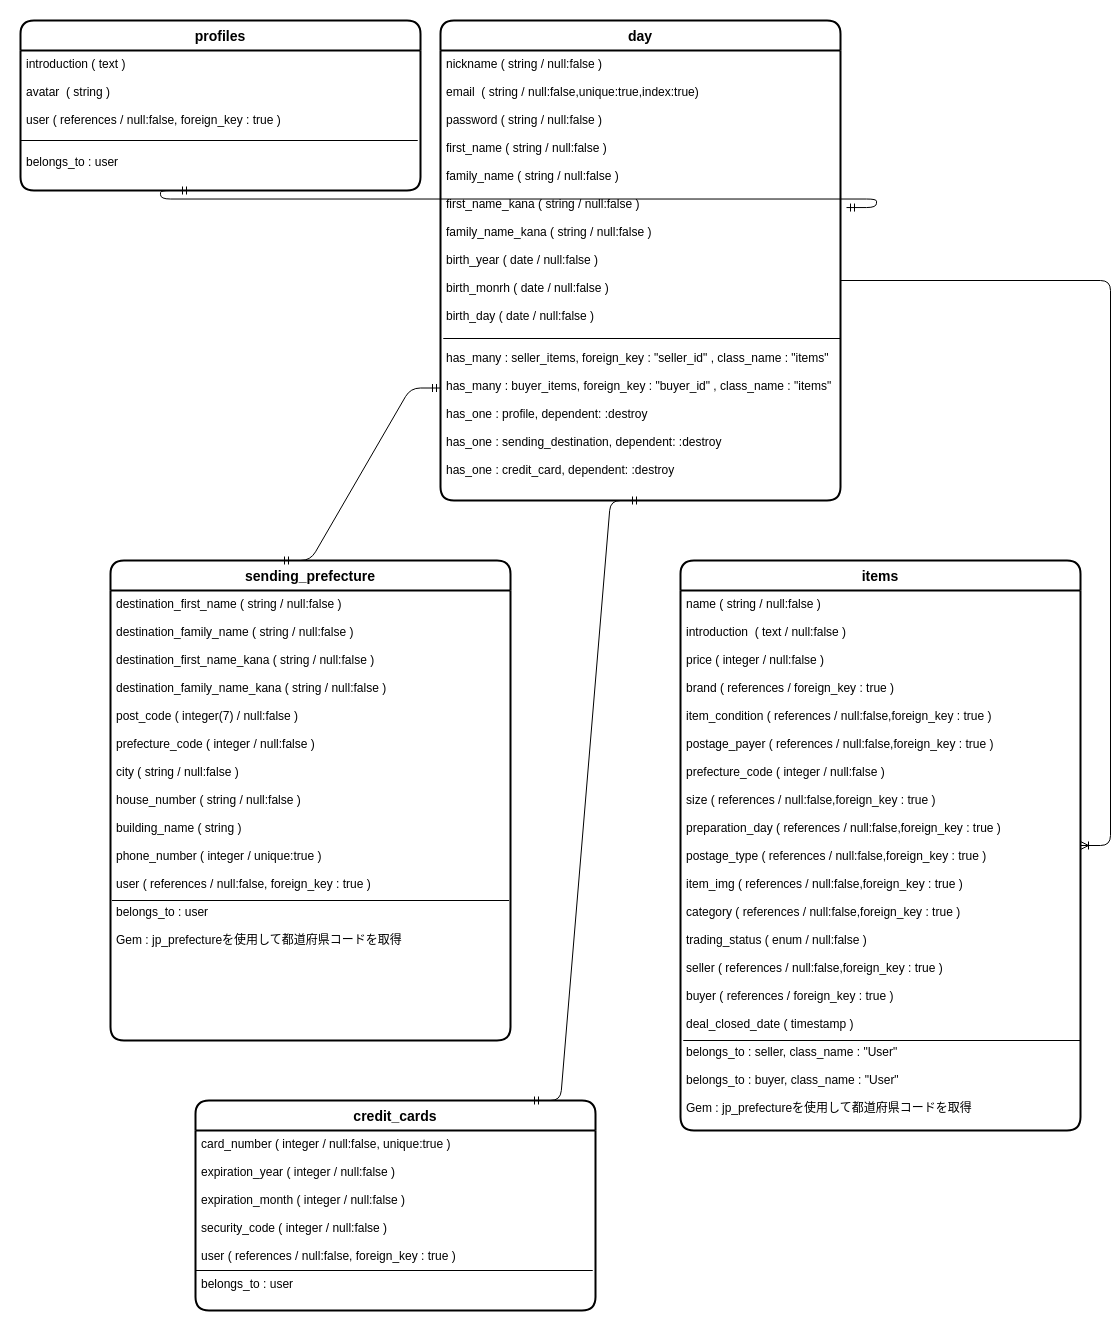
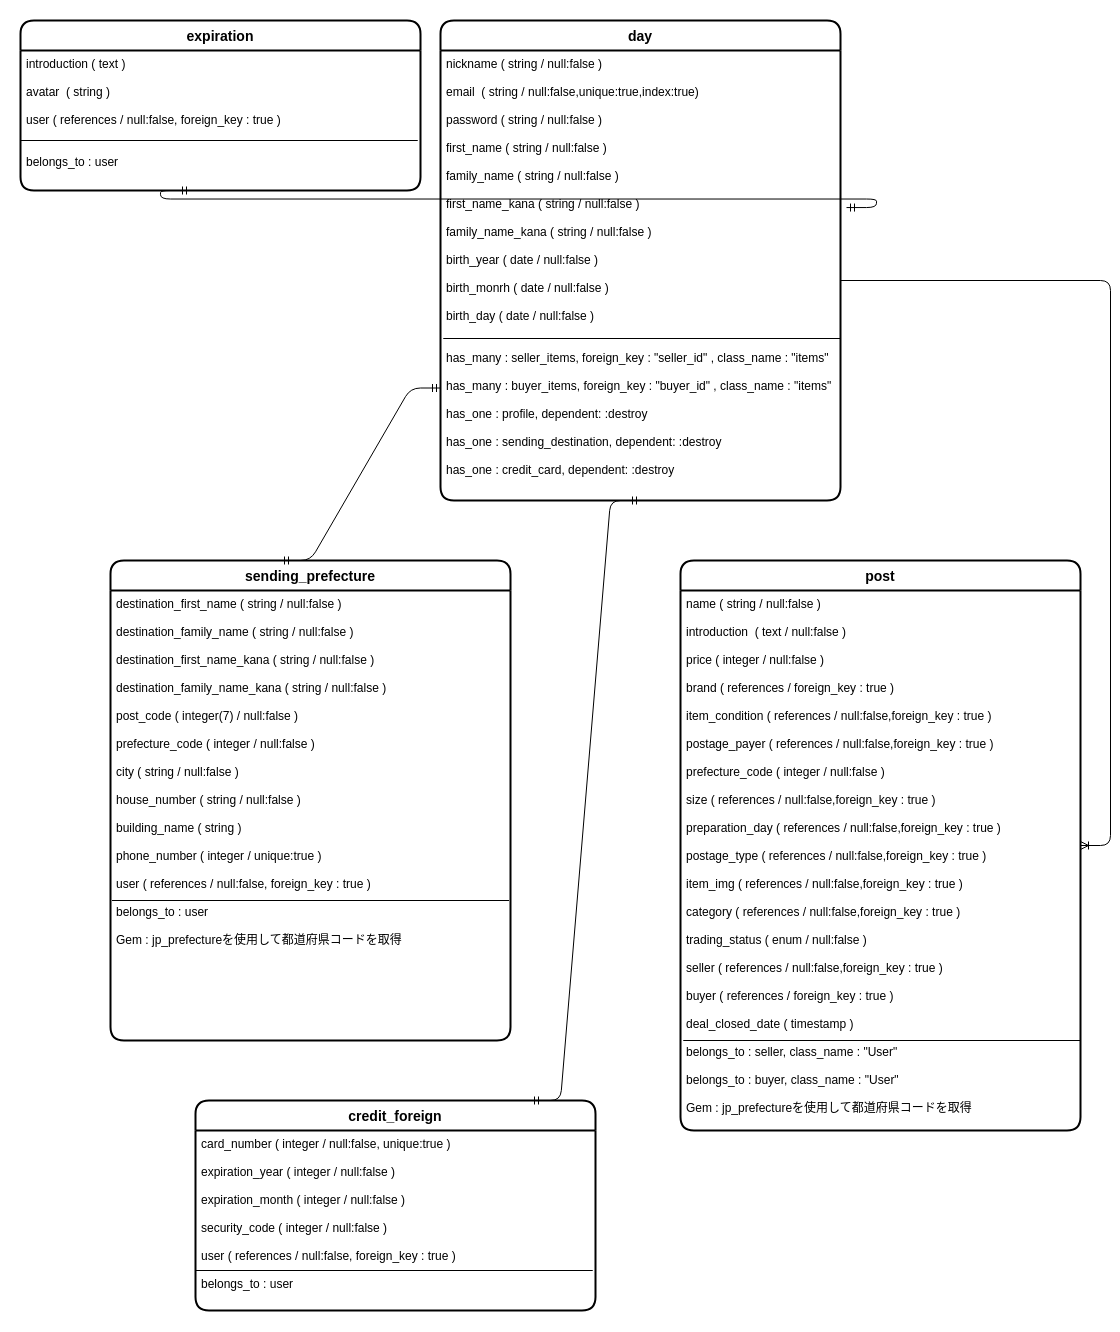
(220, 36) -> (220, 36)
(880, 576) -> (880, 576)
(395, 1116) -> (395, 1116)
